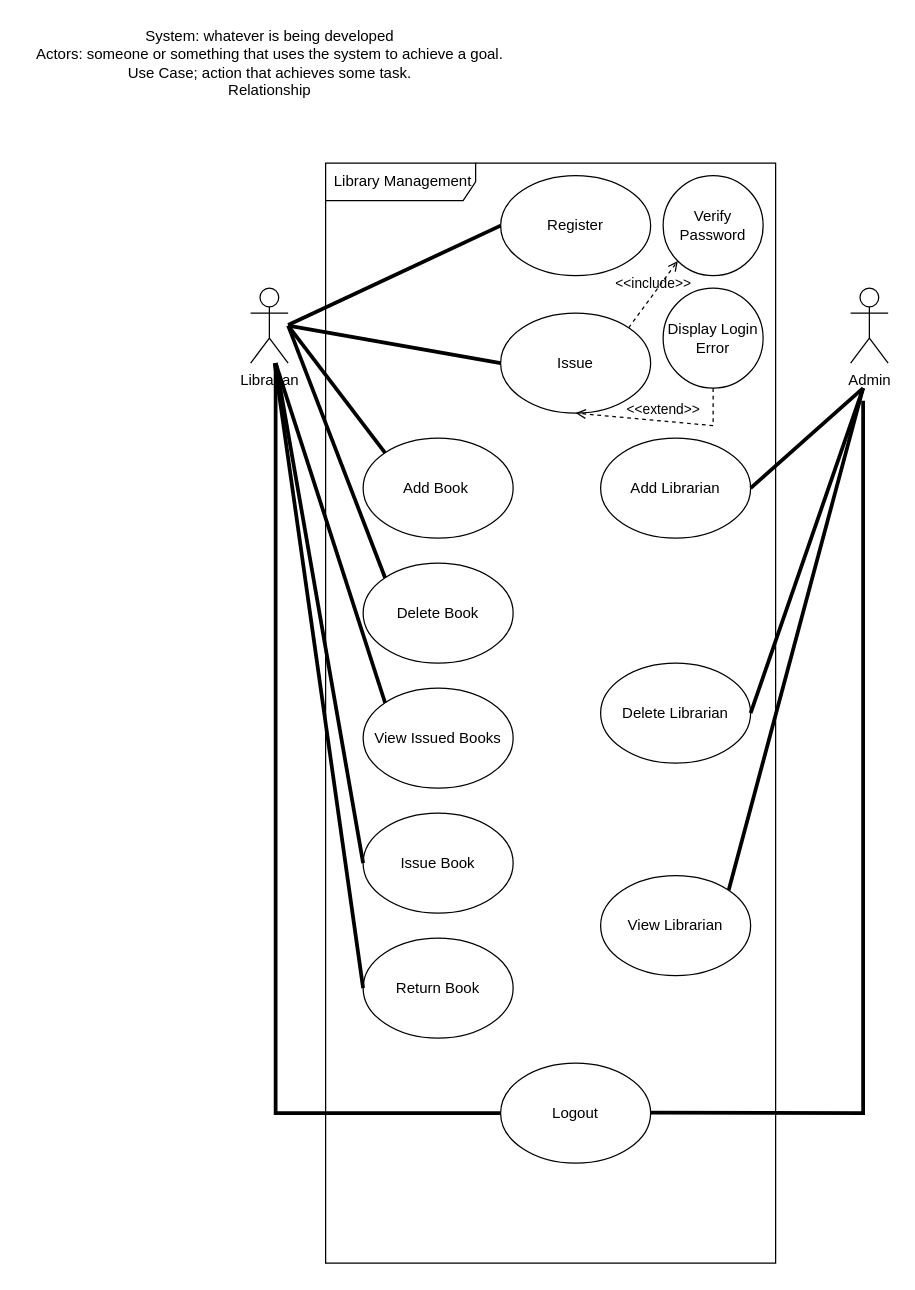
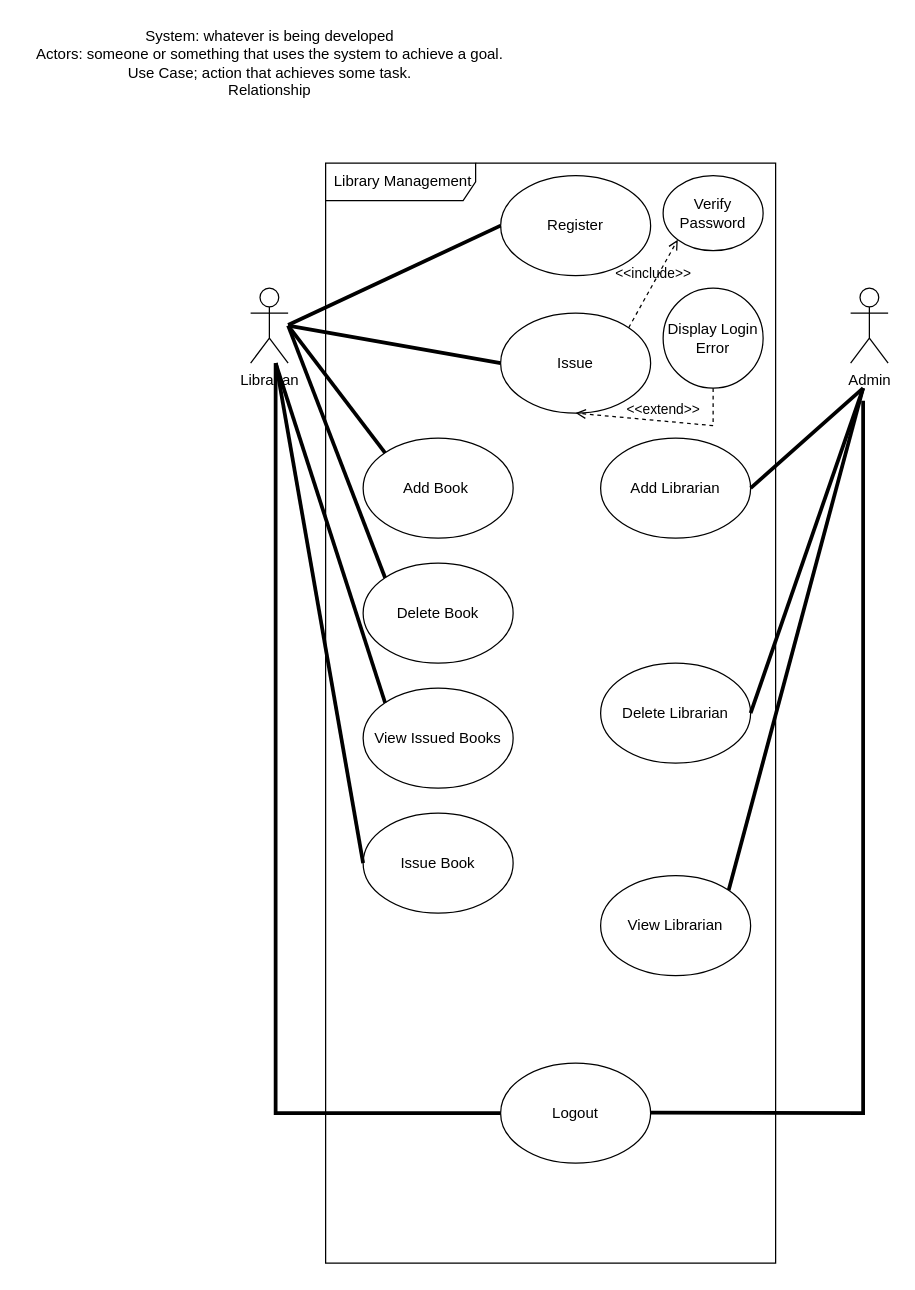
(713, 226) -> (713, 213)
(302, 558) -> none
(438, 988) -> none
